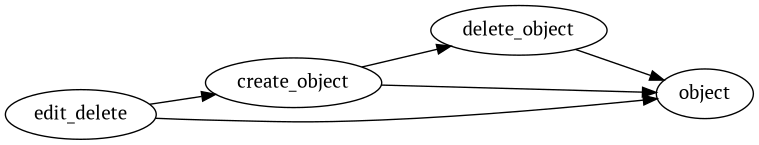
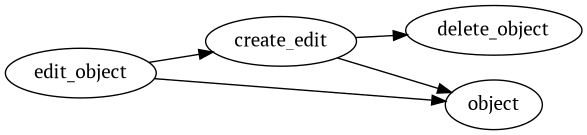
(613, 63) -> none
(294, 83) -> (281, 41)
(81, 114) -> (81, 73)
